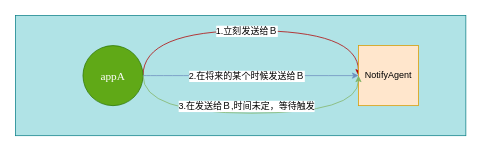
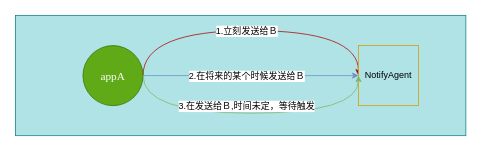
(388, 75) -> (388, 75)
